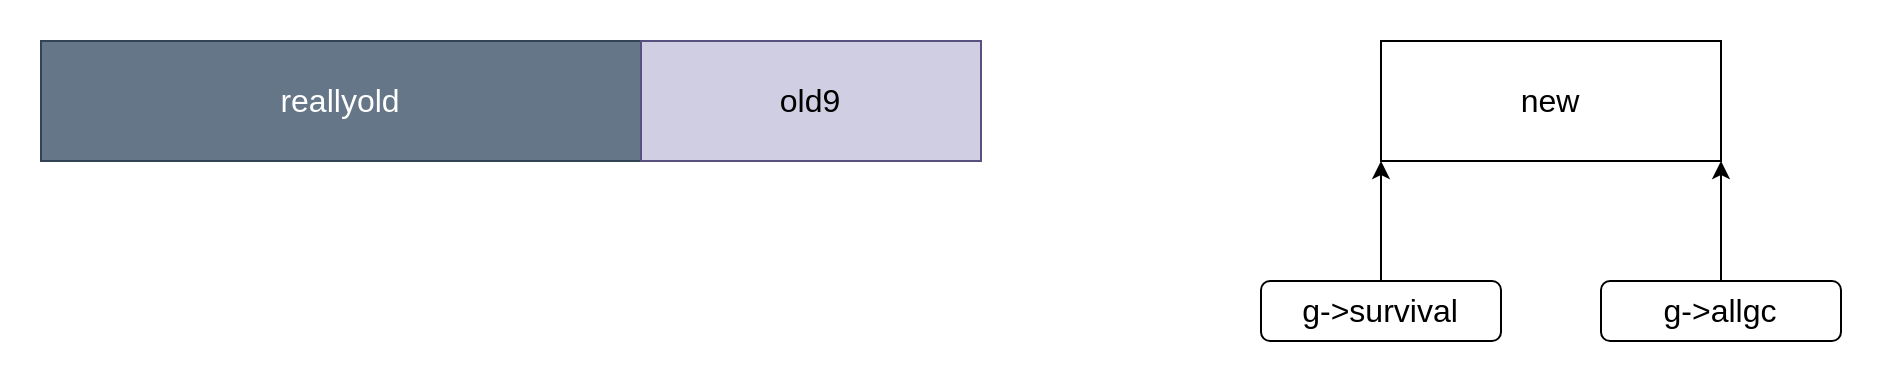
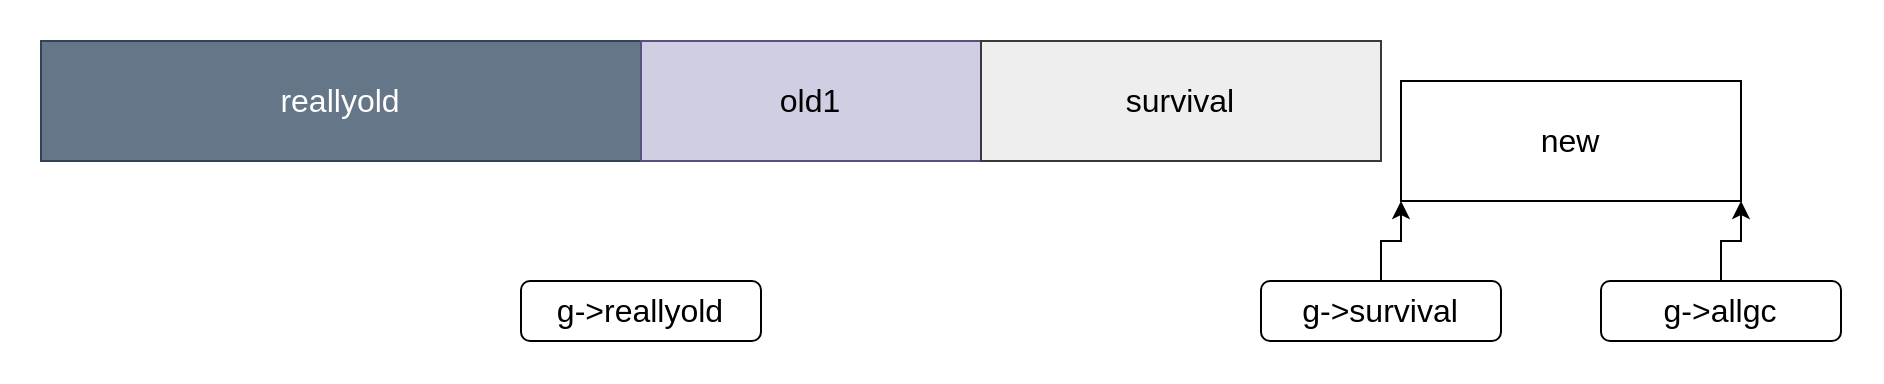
(811, 101) -> (811, 101)
none -> (1181, 101)
(1551, 101) -> (1571, 141)
none -> (641, 311)
